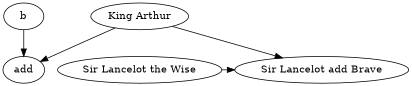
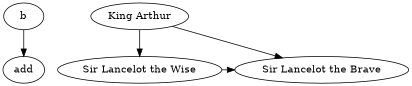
(81, 43) -> (140, 39)
(322, 70) -> (322, 70)
